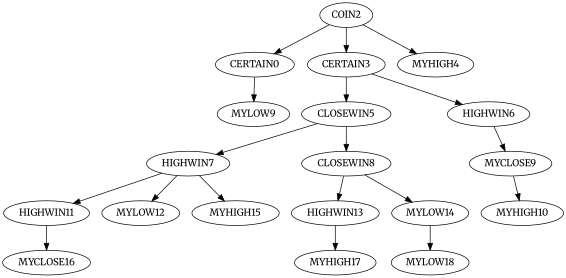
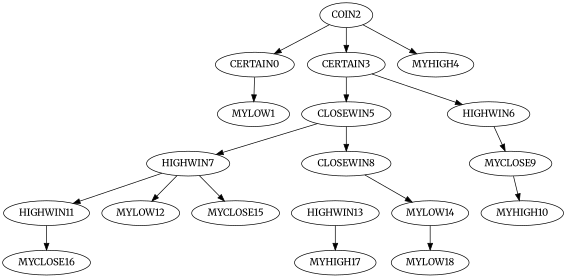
(253, 114) -> (253, 114)
(342, 185) -> none
(236, 213) -> (236, 213)
